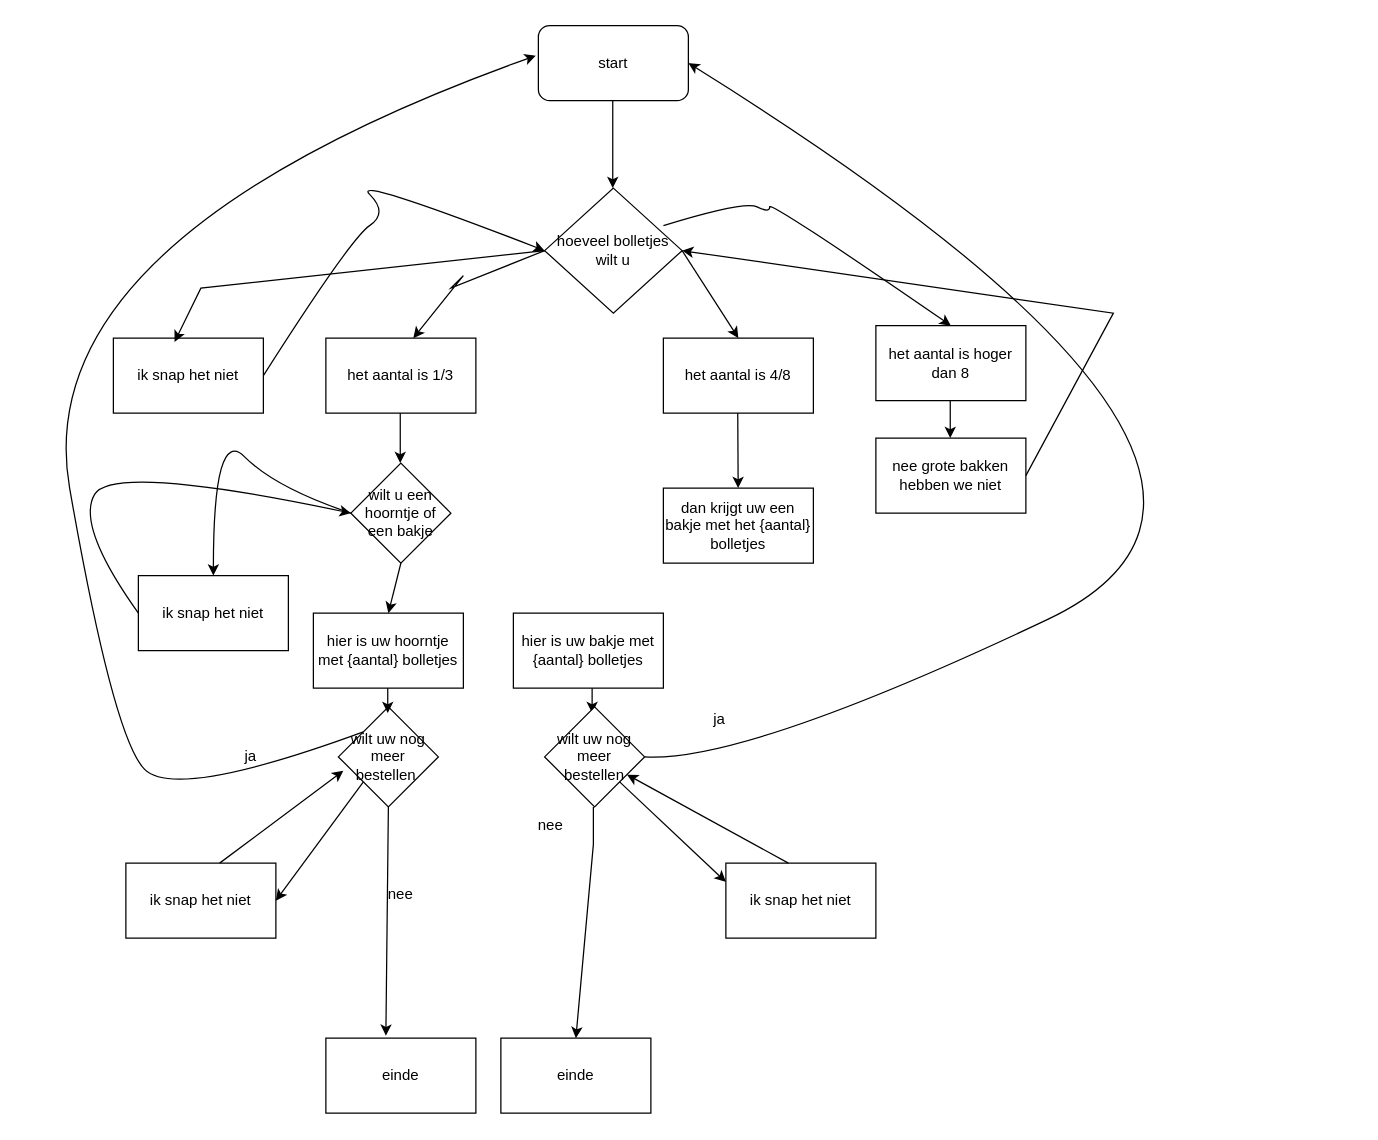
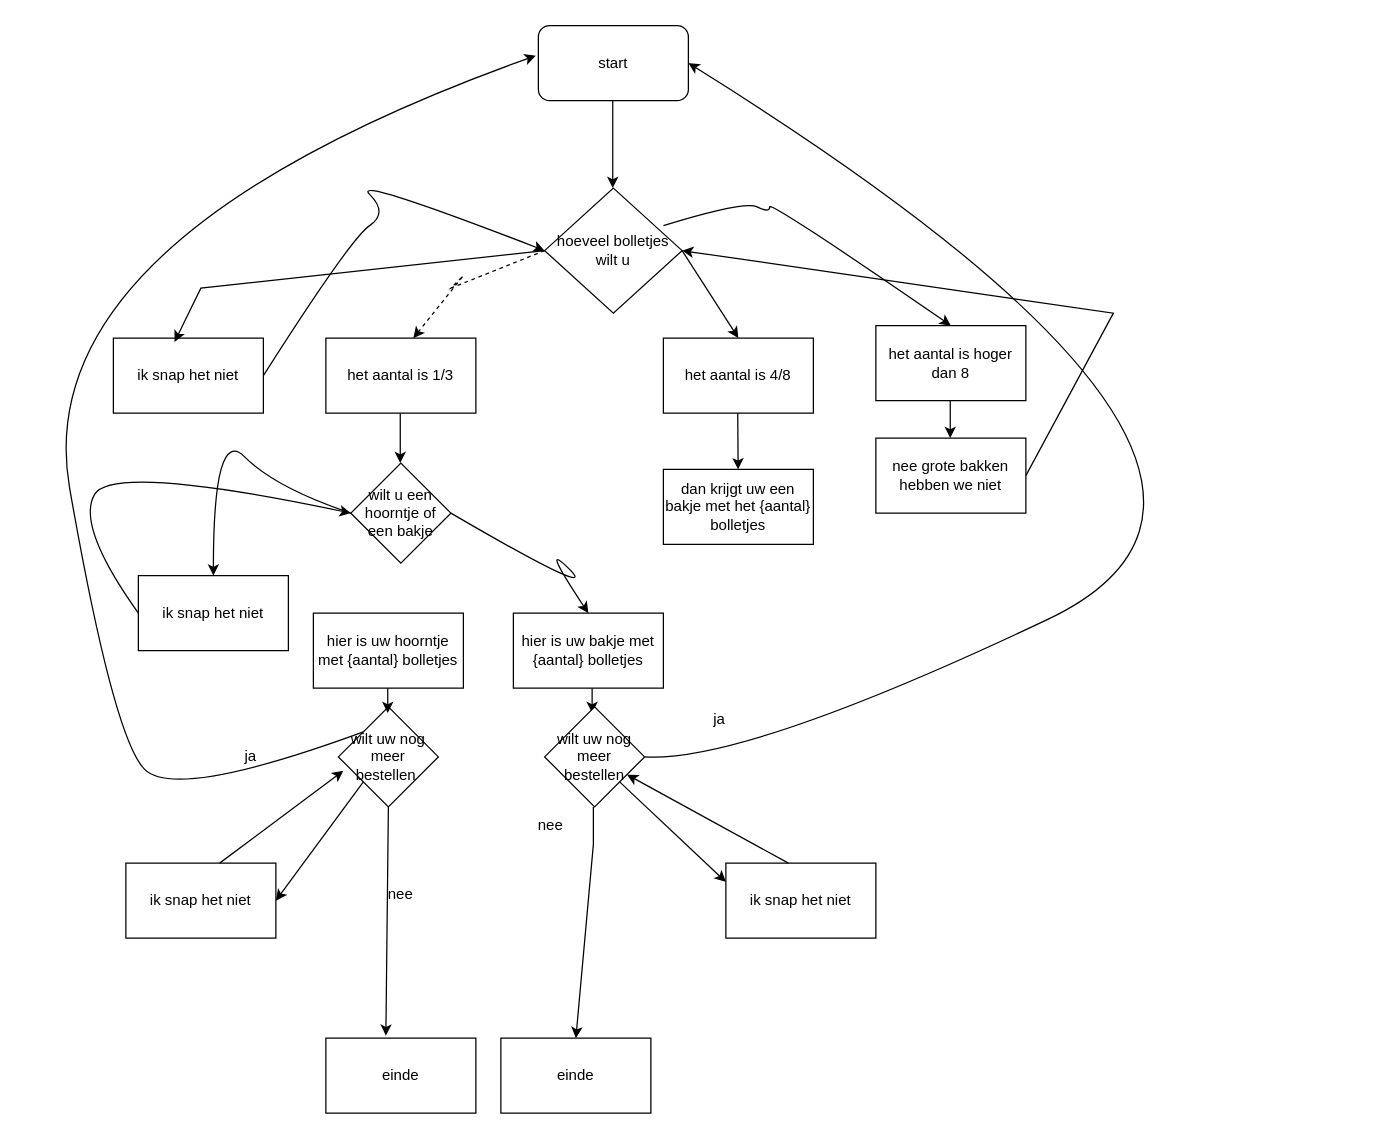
(455, 286) -> (455, 286)
(738, 526) -> (738, 507)
none -> (543, 565)
(395, 584) -> none
